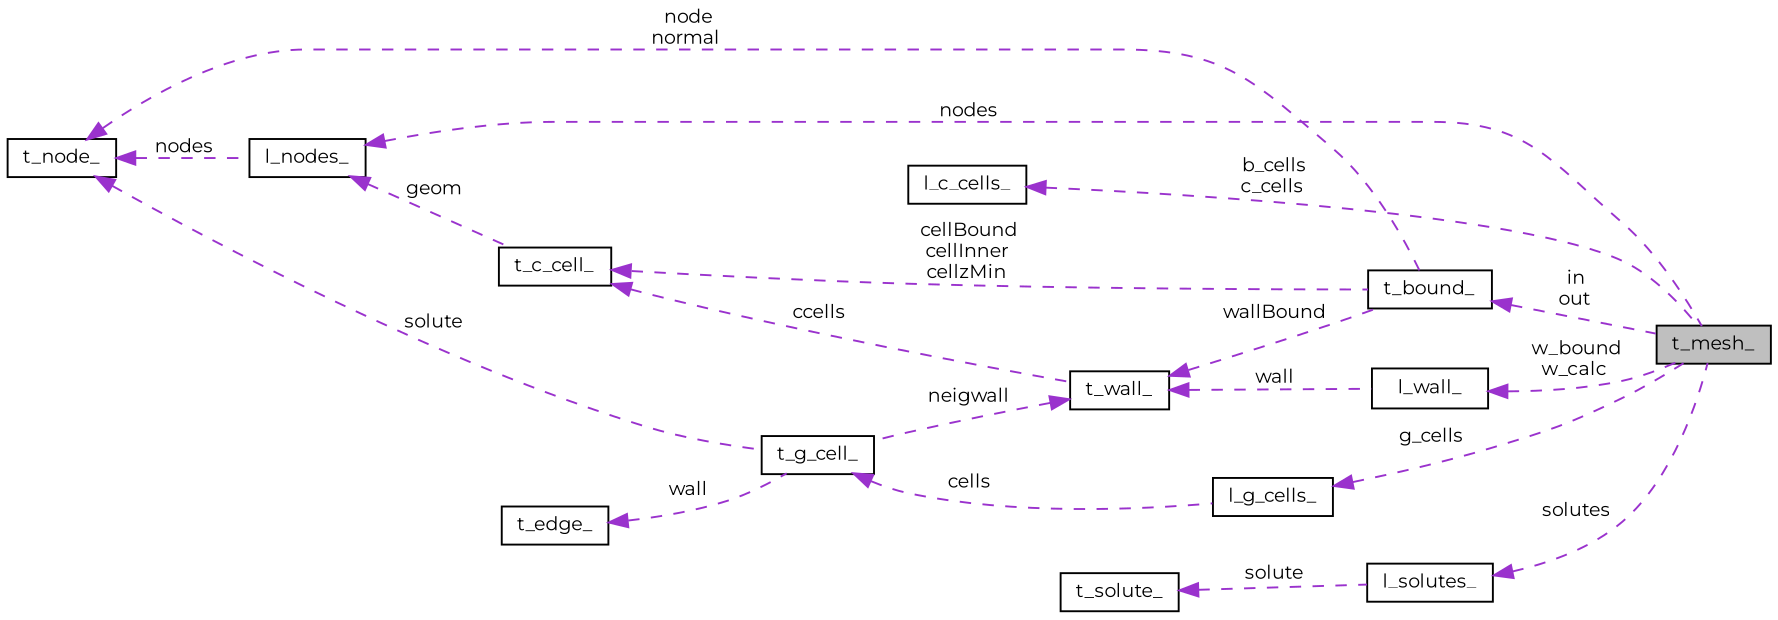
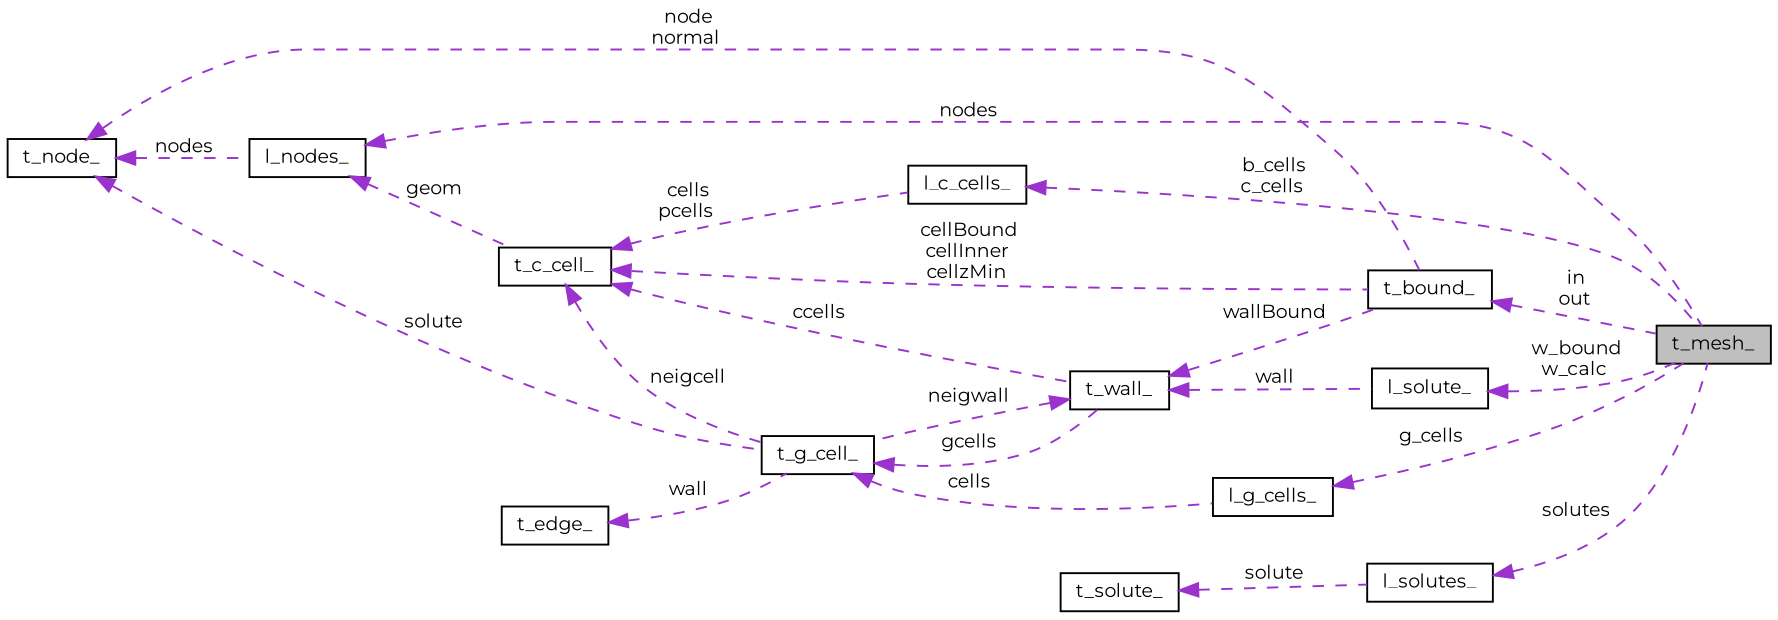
none -> (768, 215)
(1430, 388) -> (1430, 388)
none -> (652, 393)
none -> (1003, 459)
